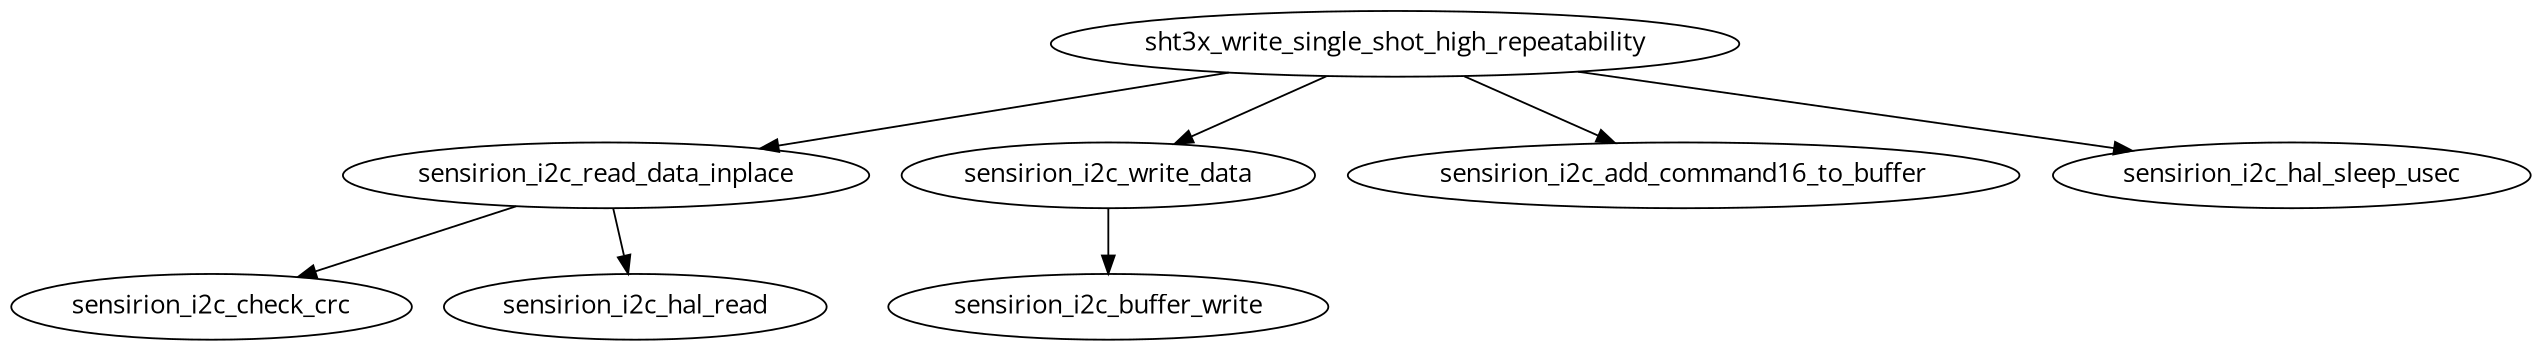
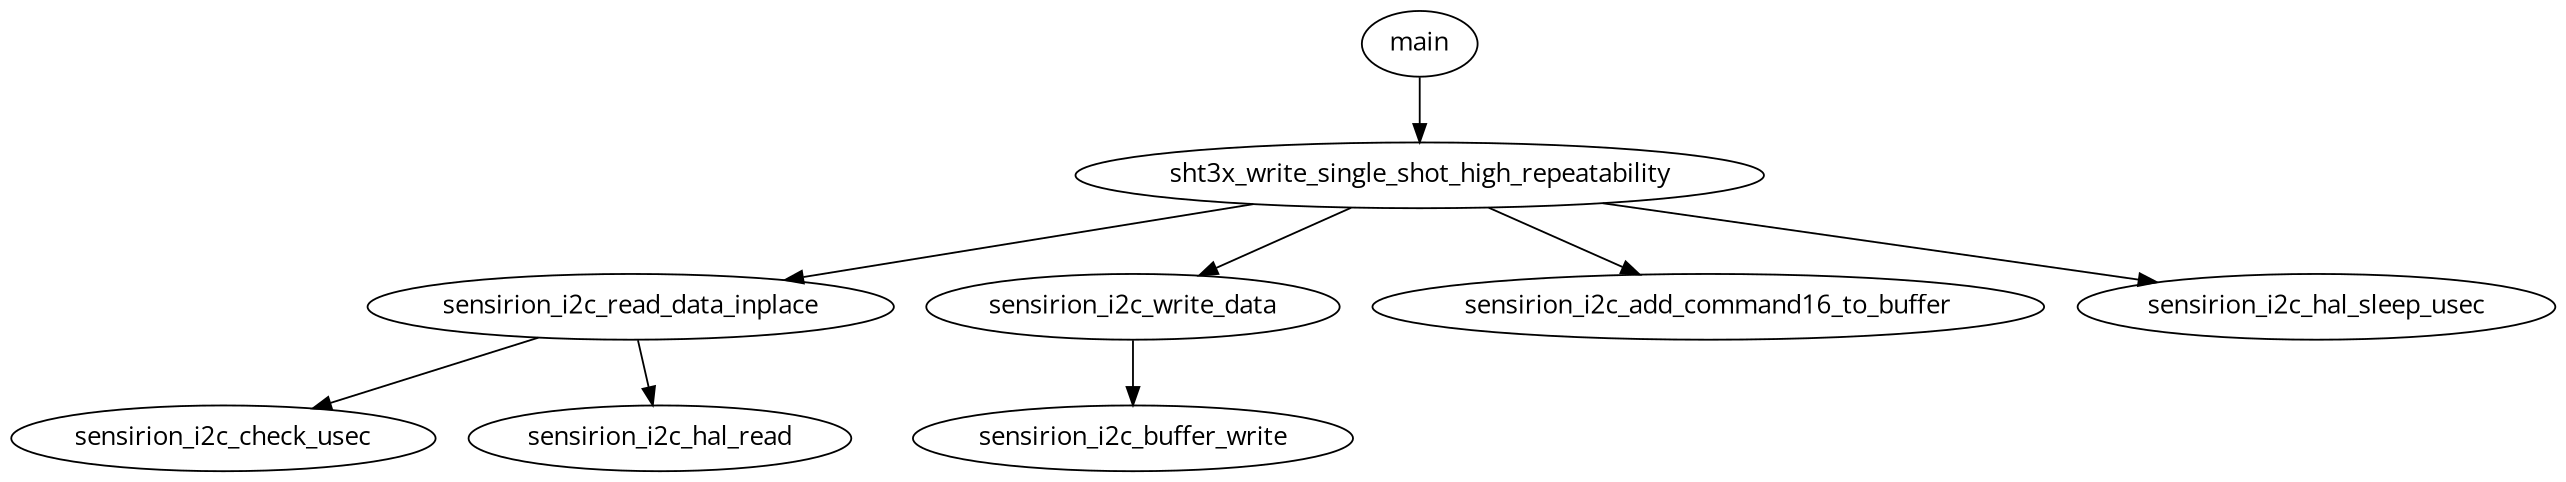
none -> (1420, 44)
(212, 307) -> (223, 438)
